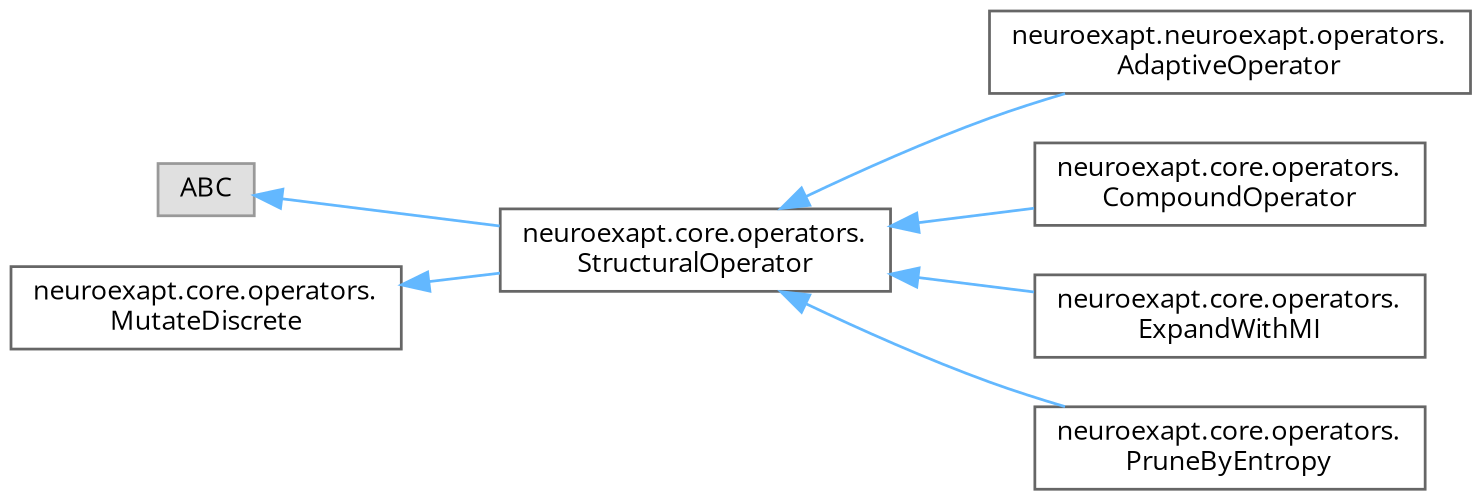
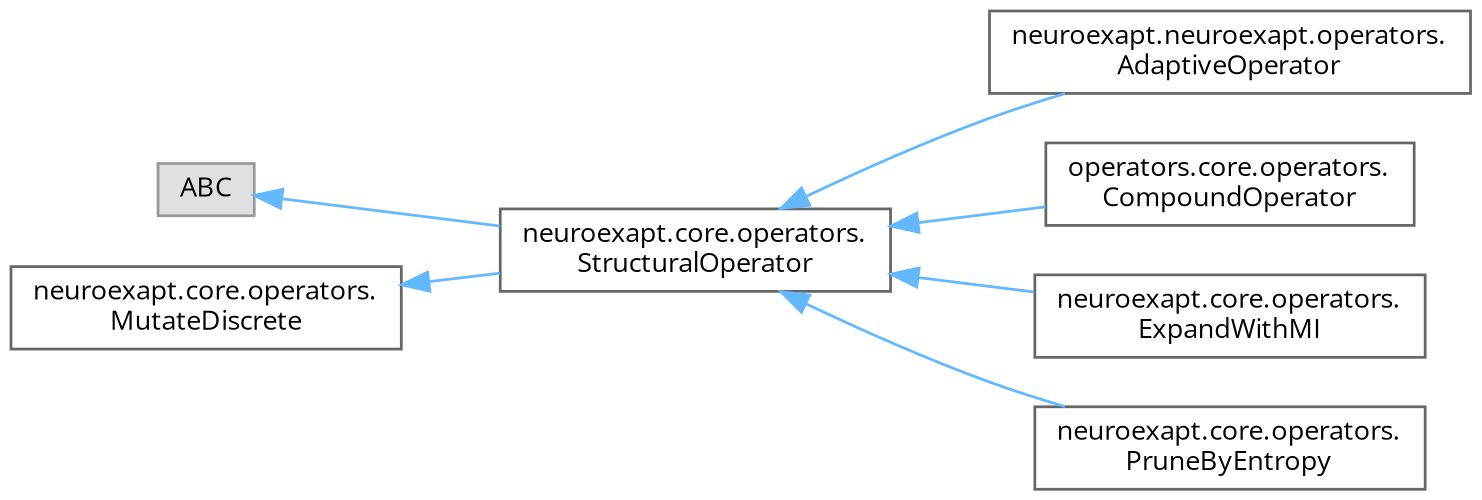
(1230, 184) -> (1230, 184)
